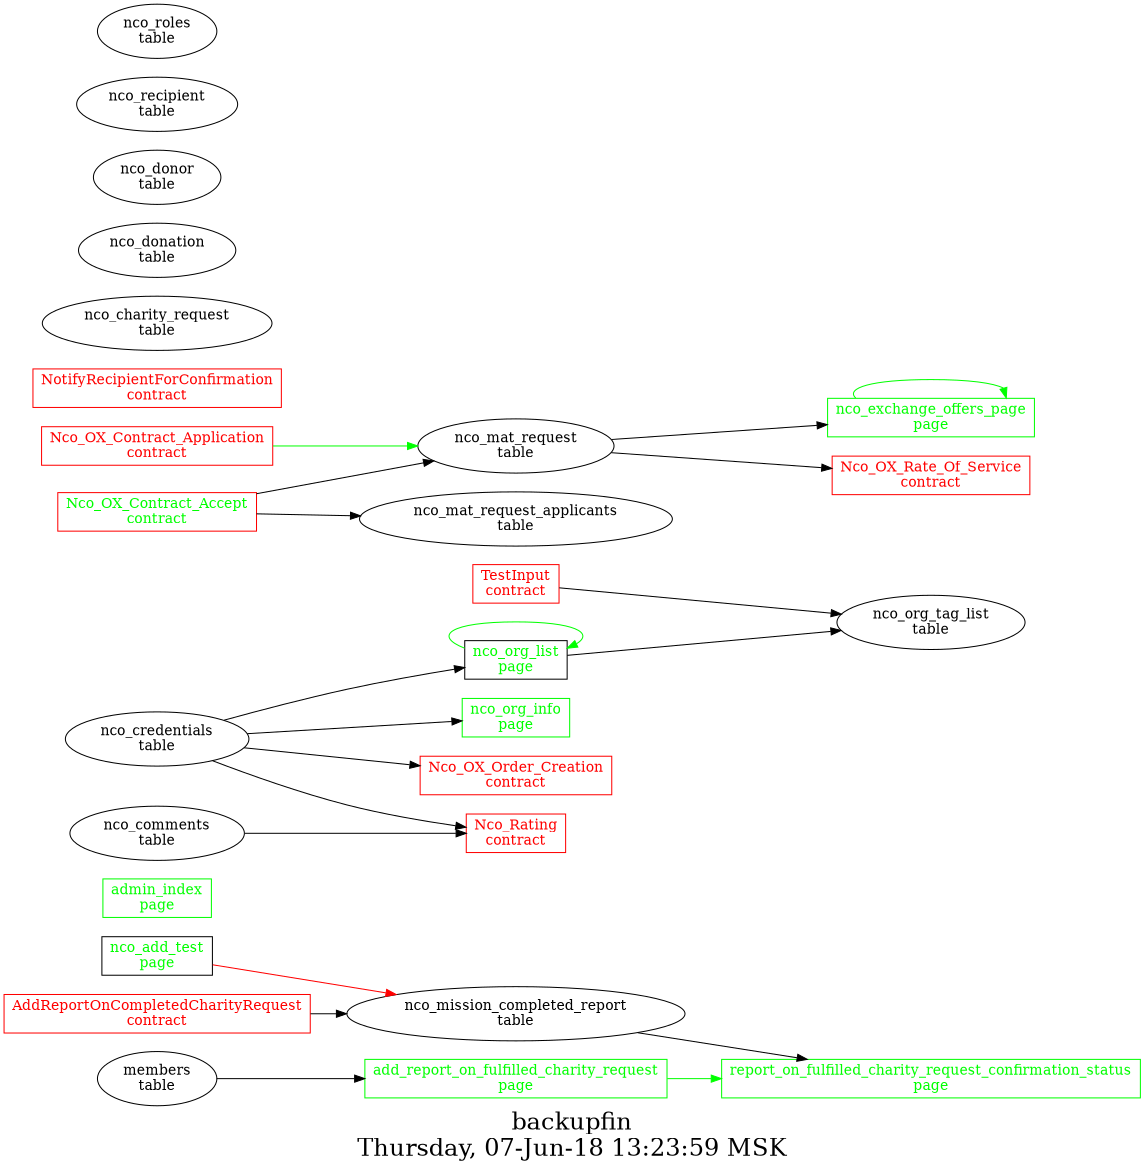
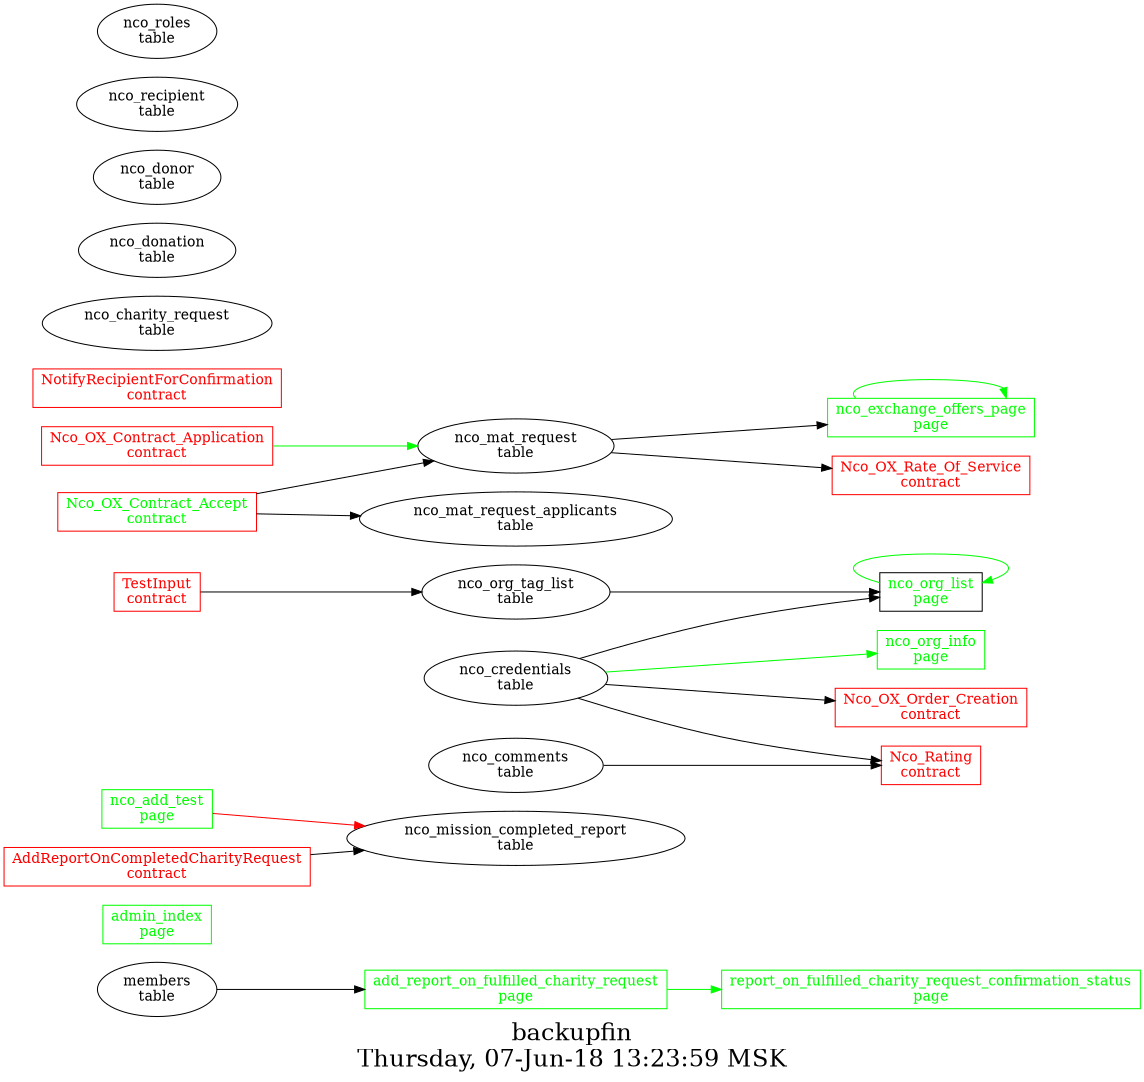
(699, 643) -> (740, 592)
(350, 728) -> (736, 663)
(157, 956) -> (157, 809)
(717, 1045) -> none
